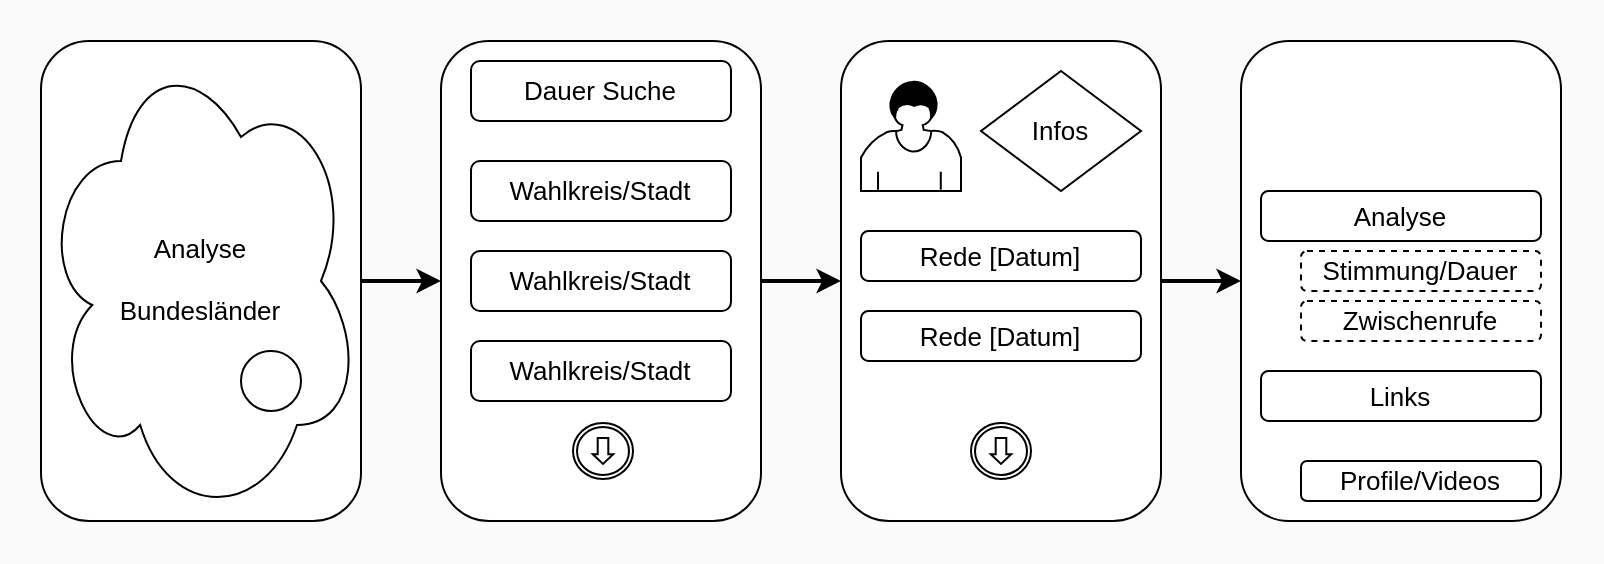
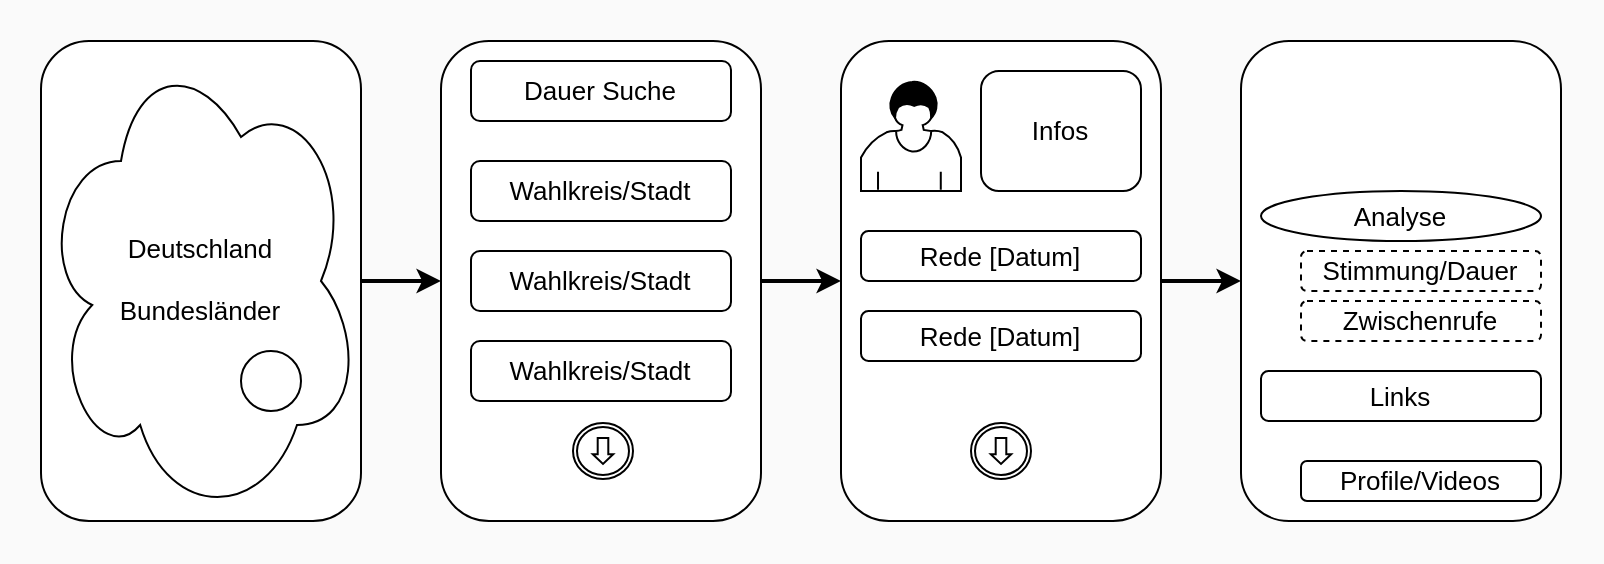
(1061, 131) -> (1061, 131)
(1401, 216) -> (1401, 216)
(201, 281) -> (201, 281)
